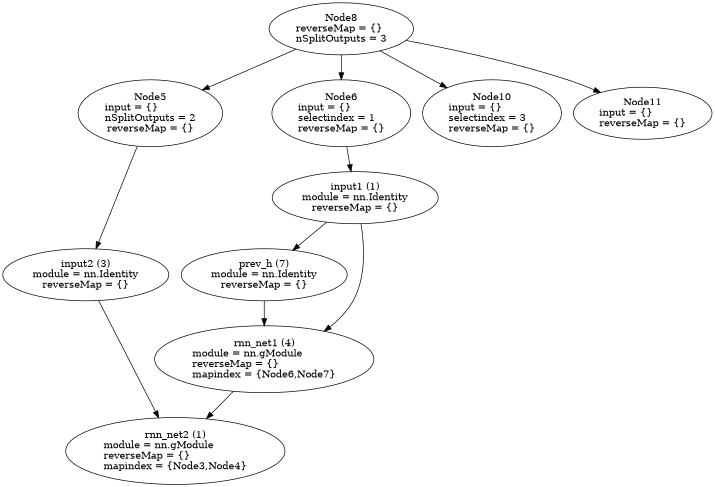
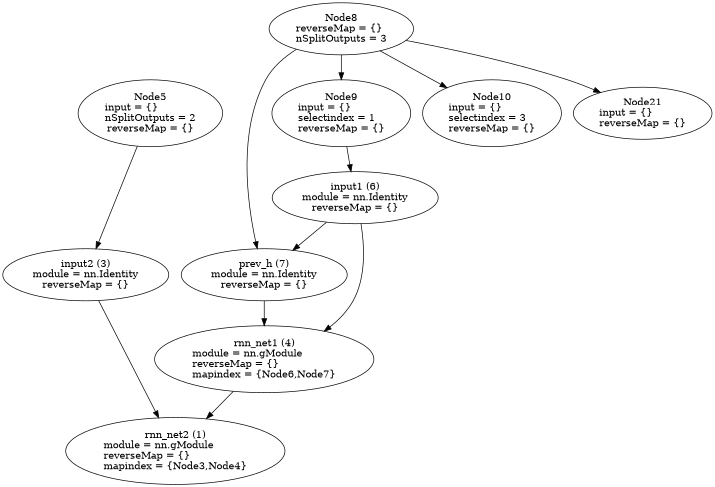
(252, 68) -> (249, 138)
(341, 113) -> (341, 113)
(643, 113) -> (643, 113)
(355, 198) -> (355, 198)
